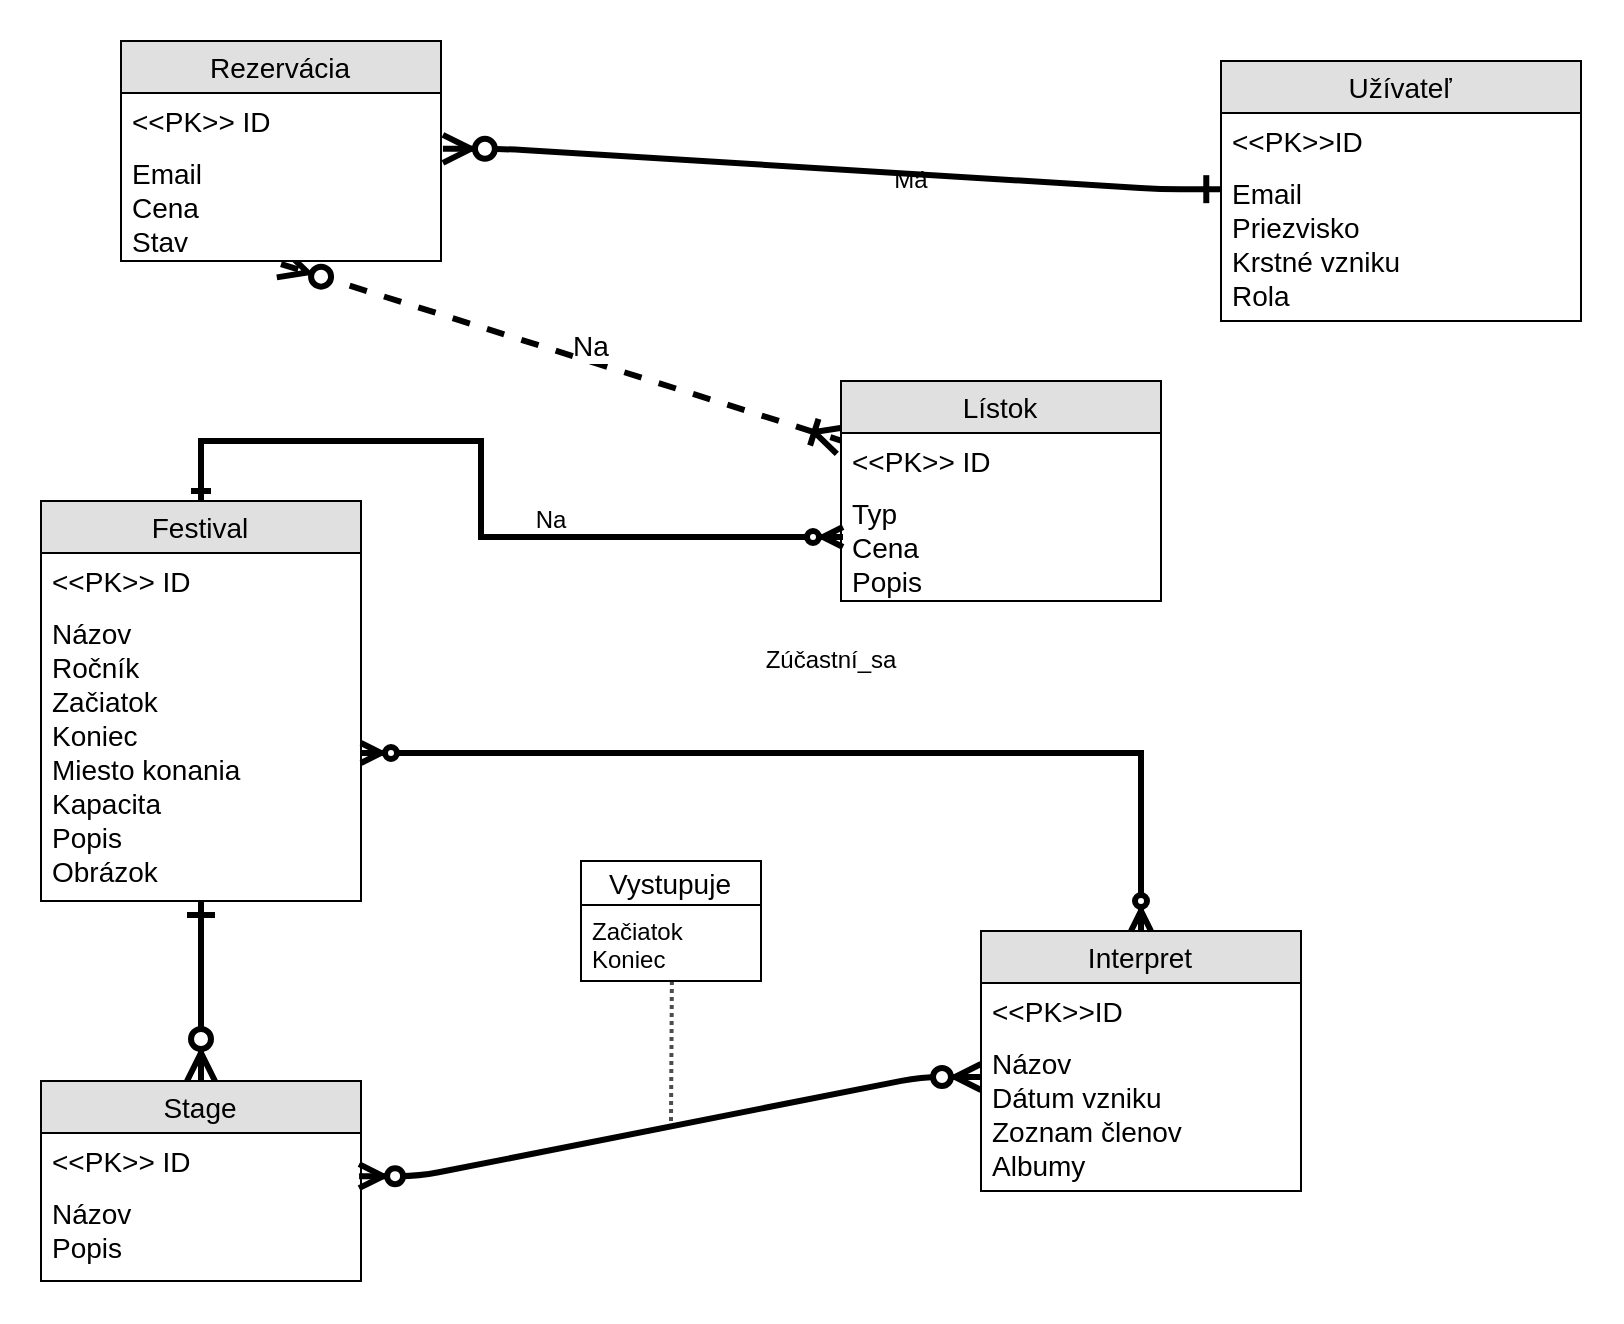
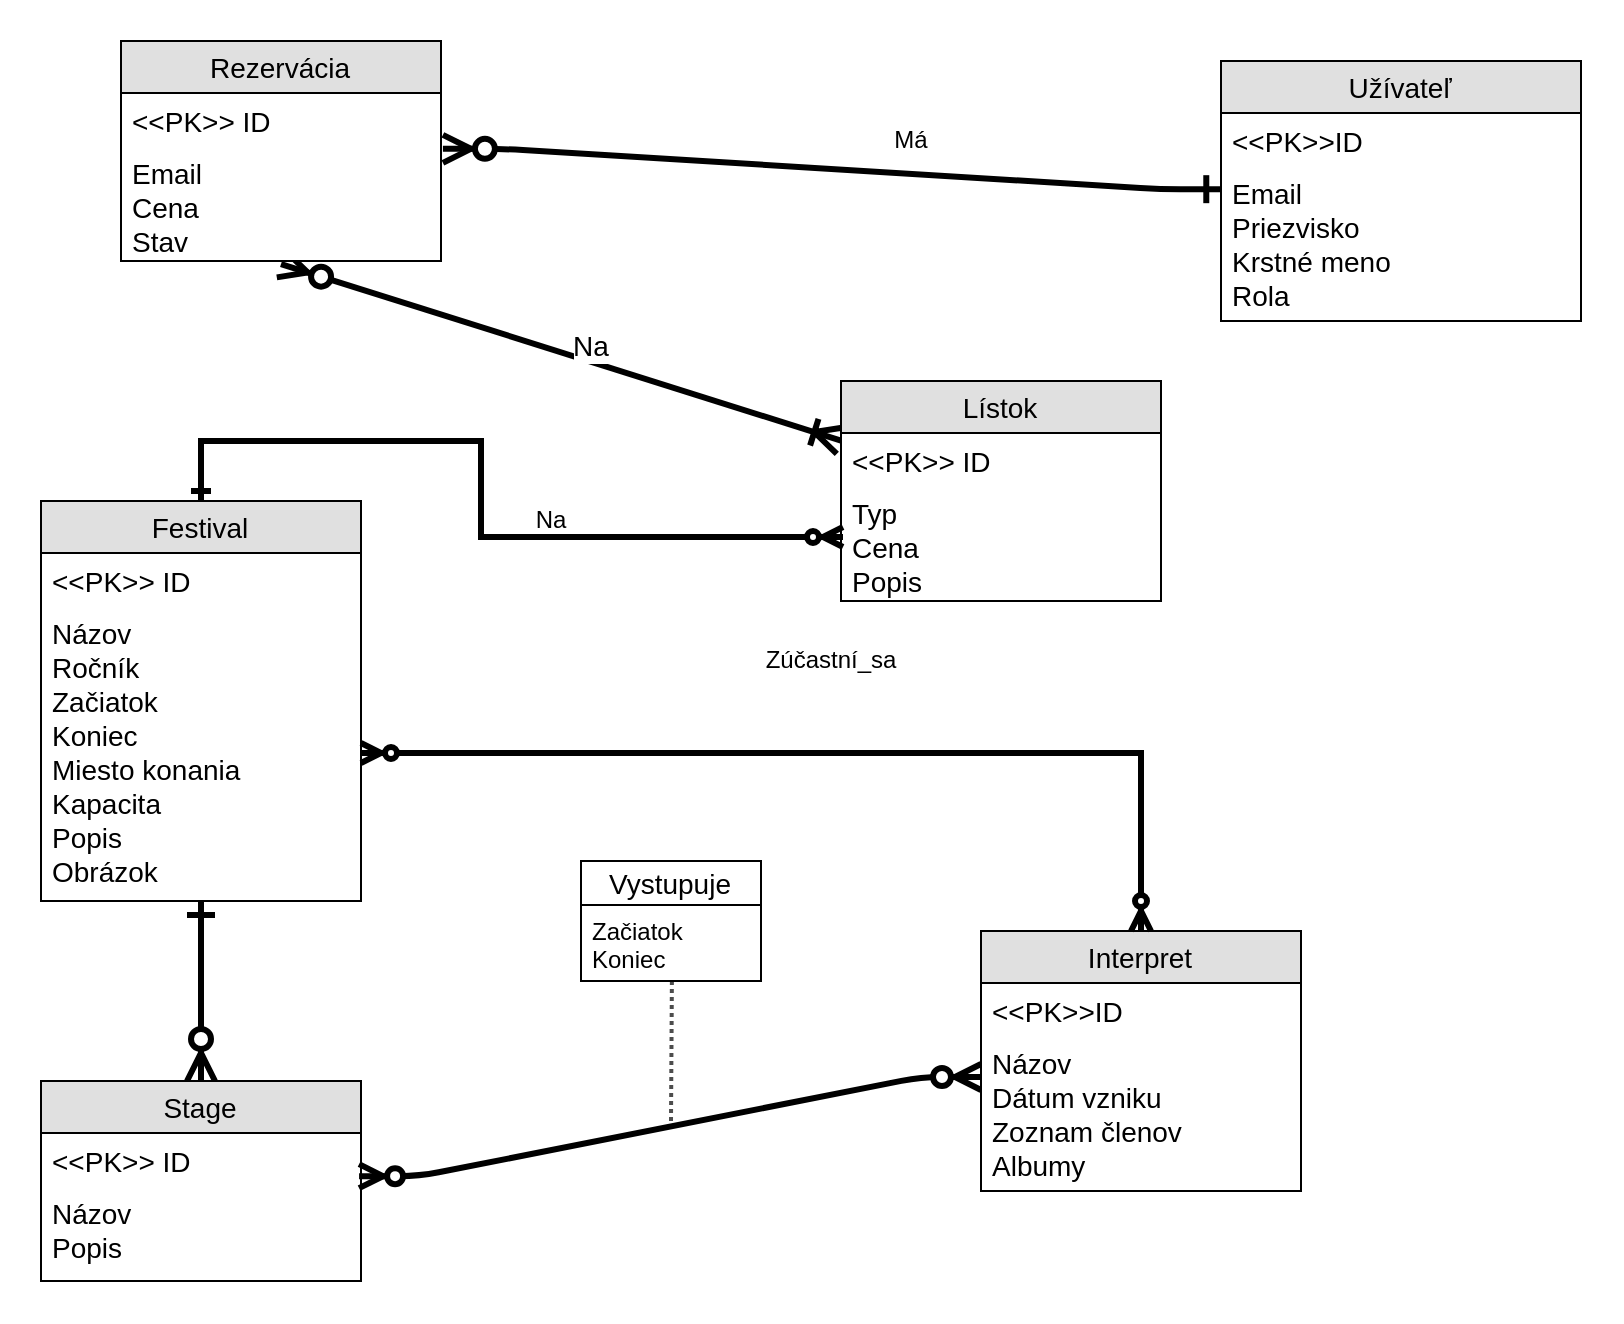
(911, 181) -> (911, 141)
(1264, 195) -> (1264, 195)
(374, 293) -> (374, 293)
